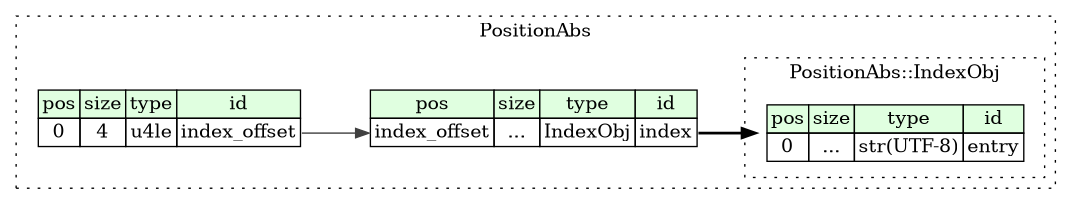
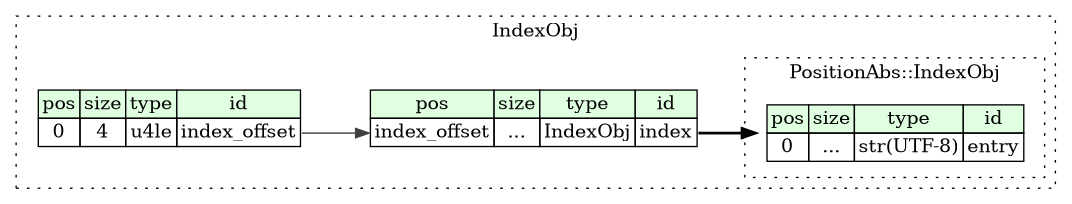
(536, 32) -> (536, 32)
